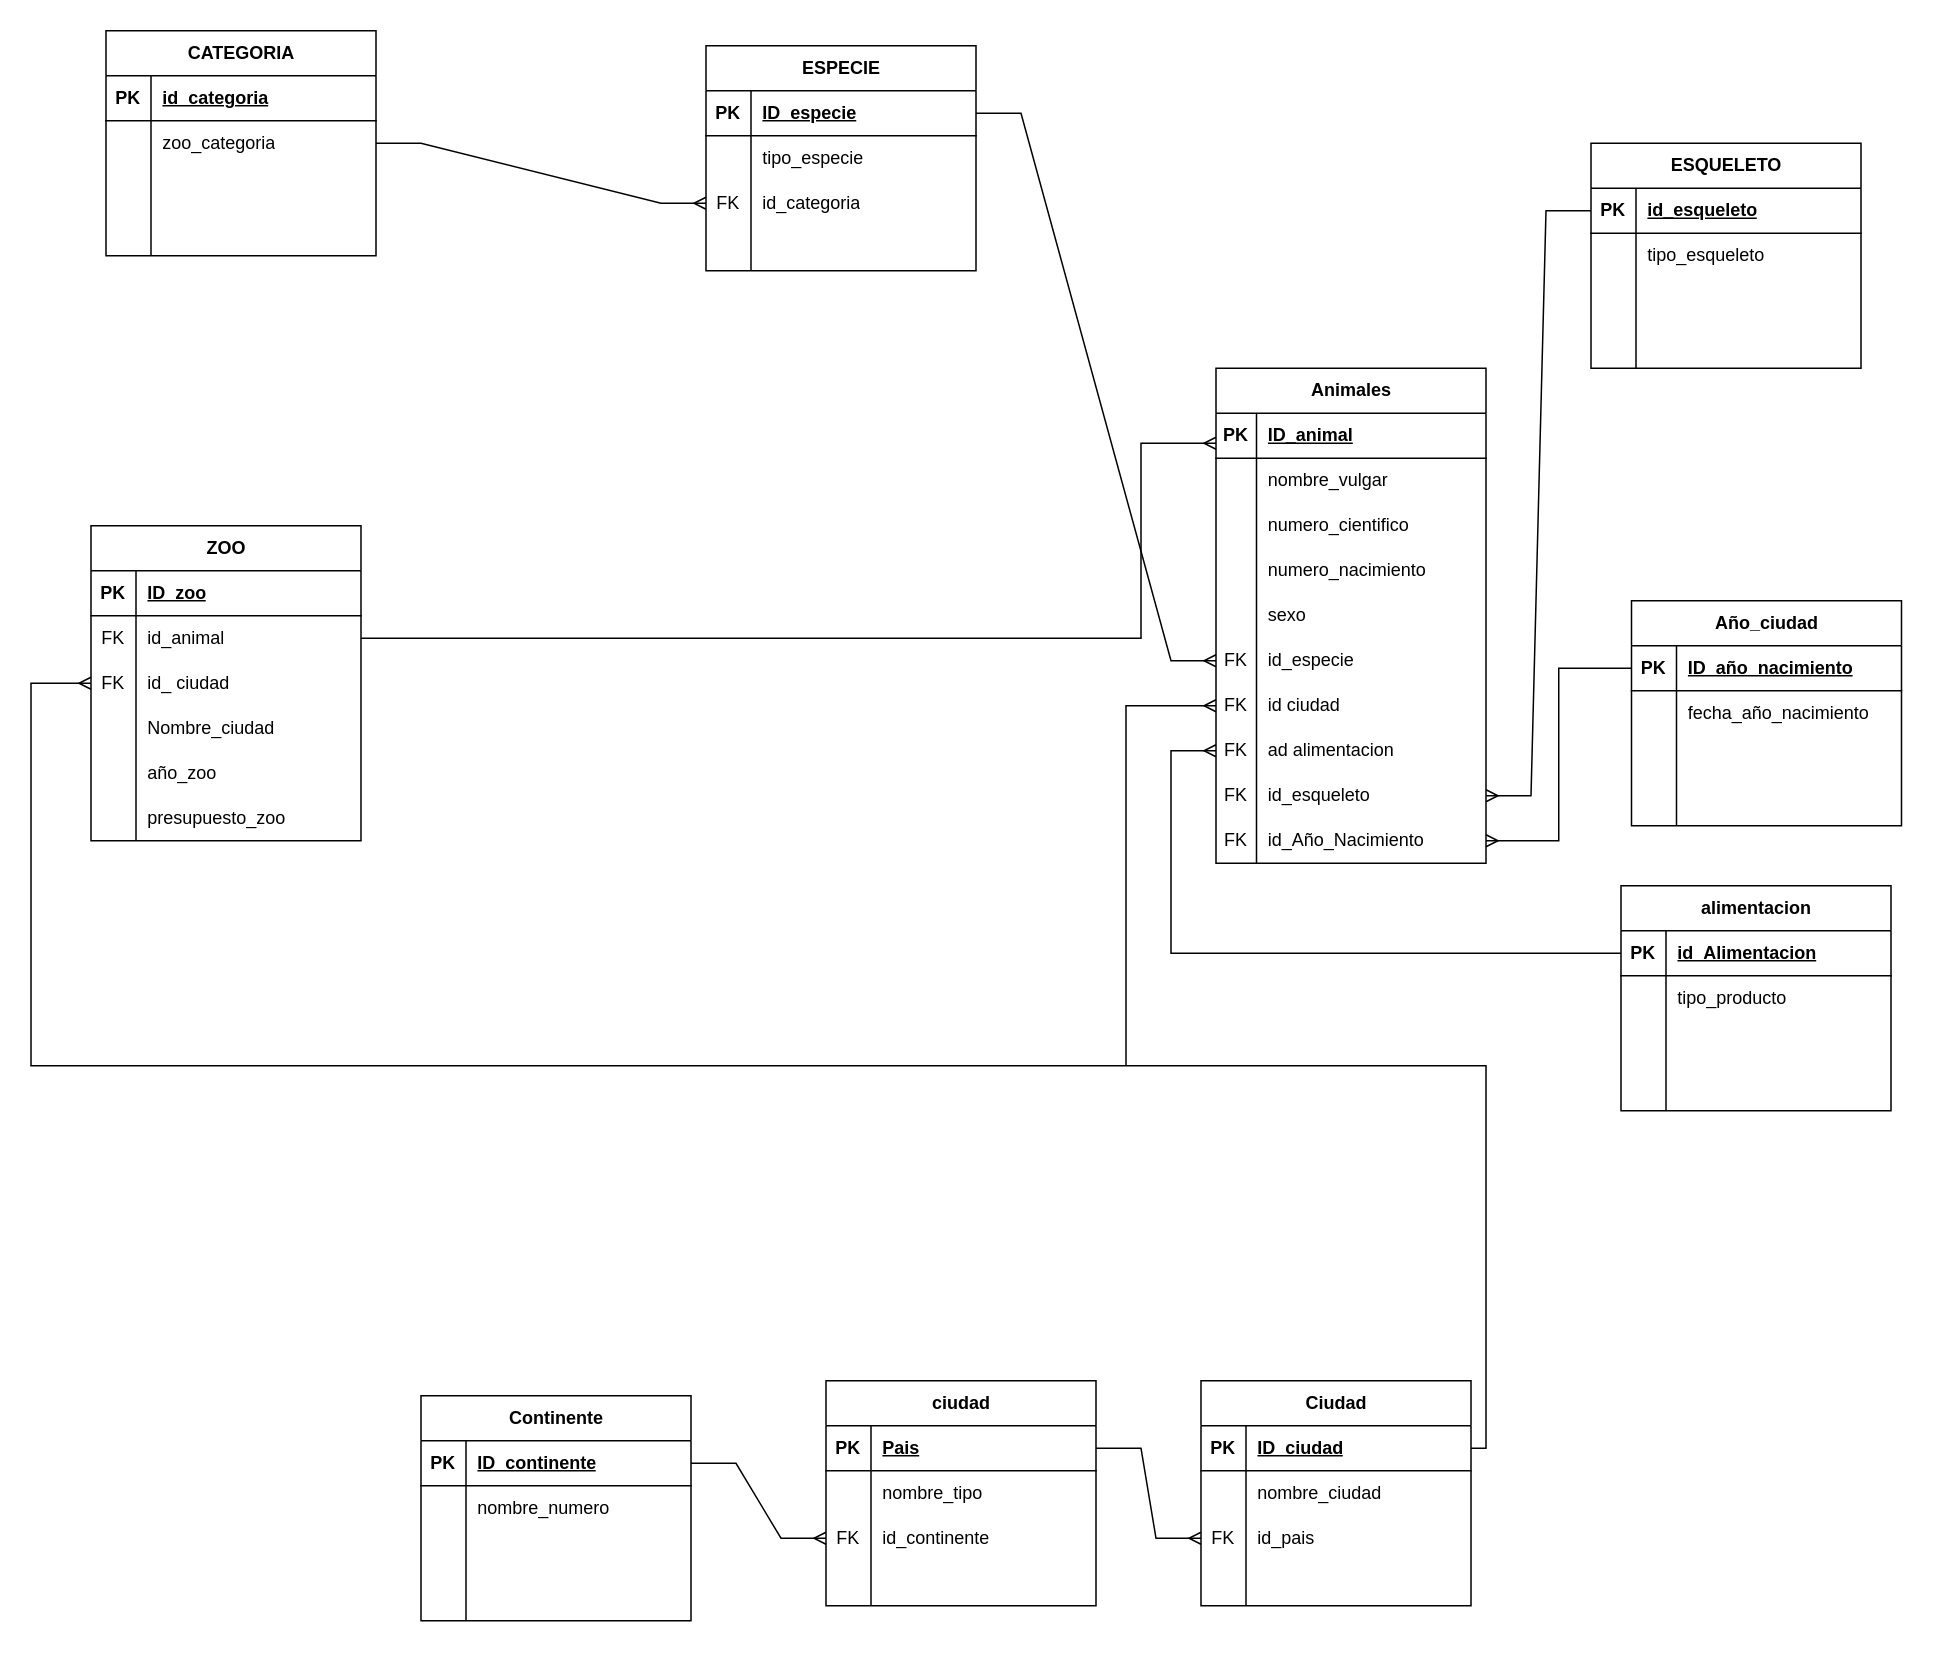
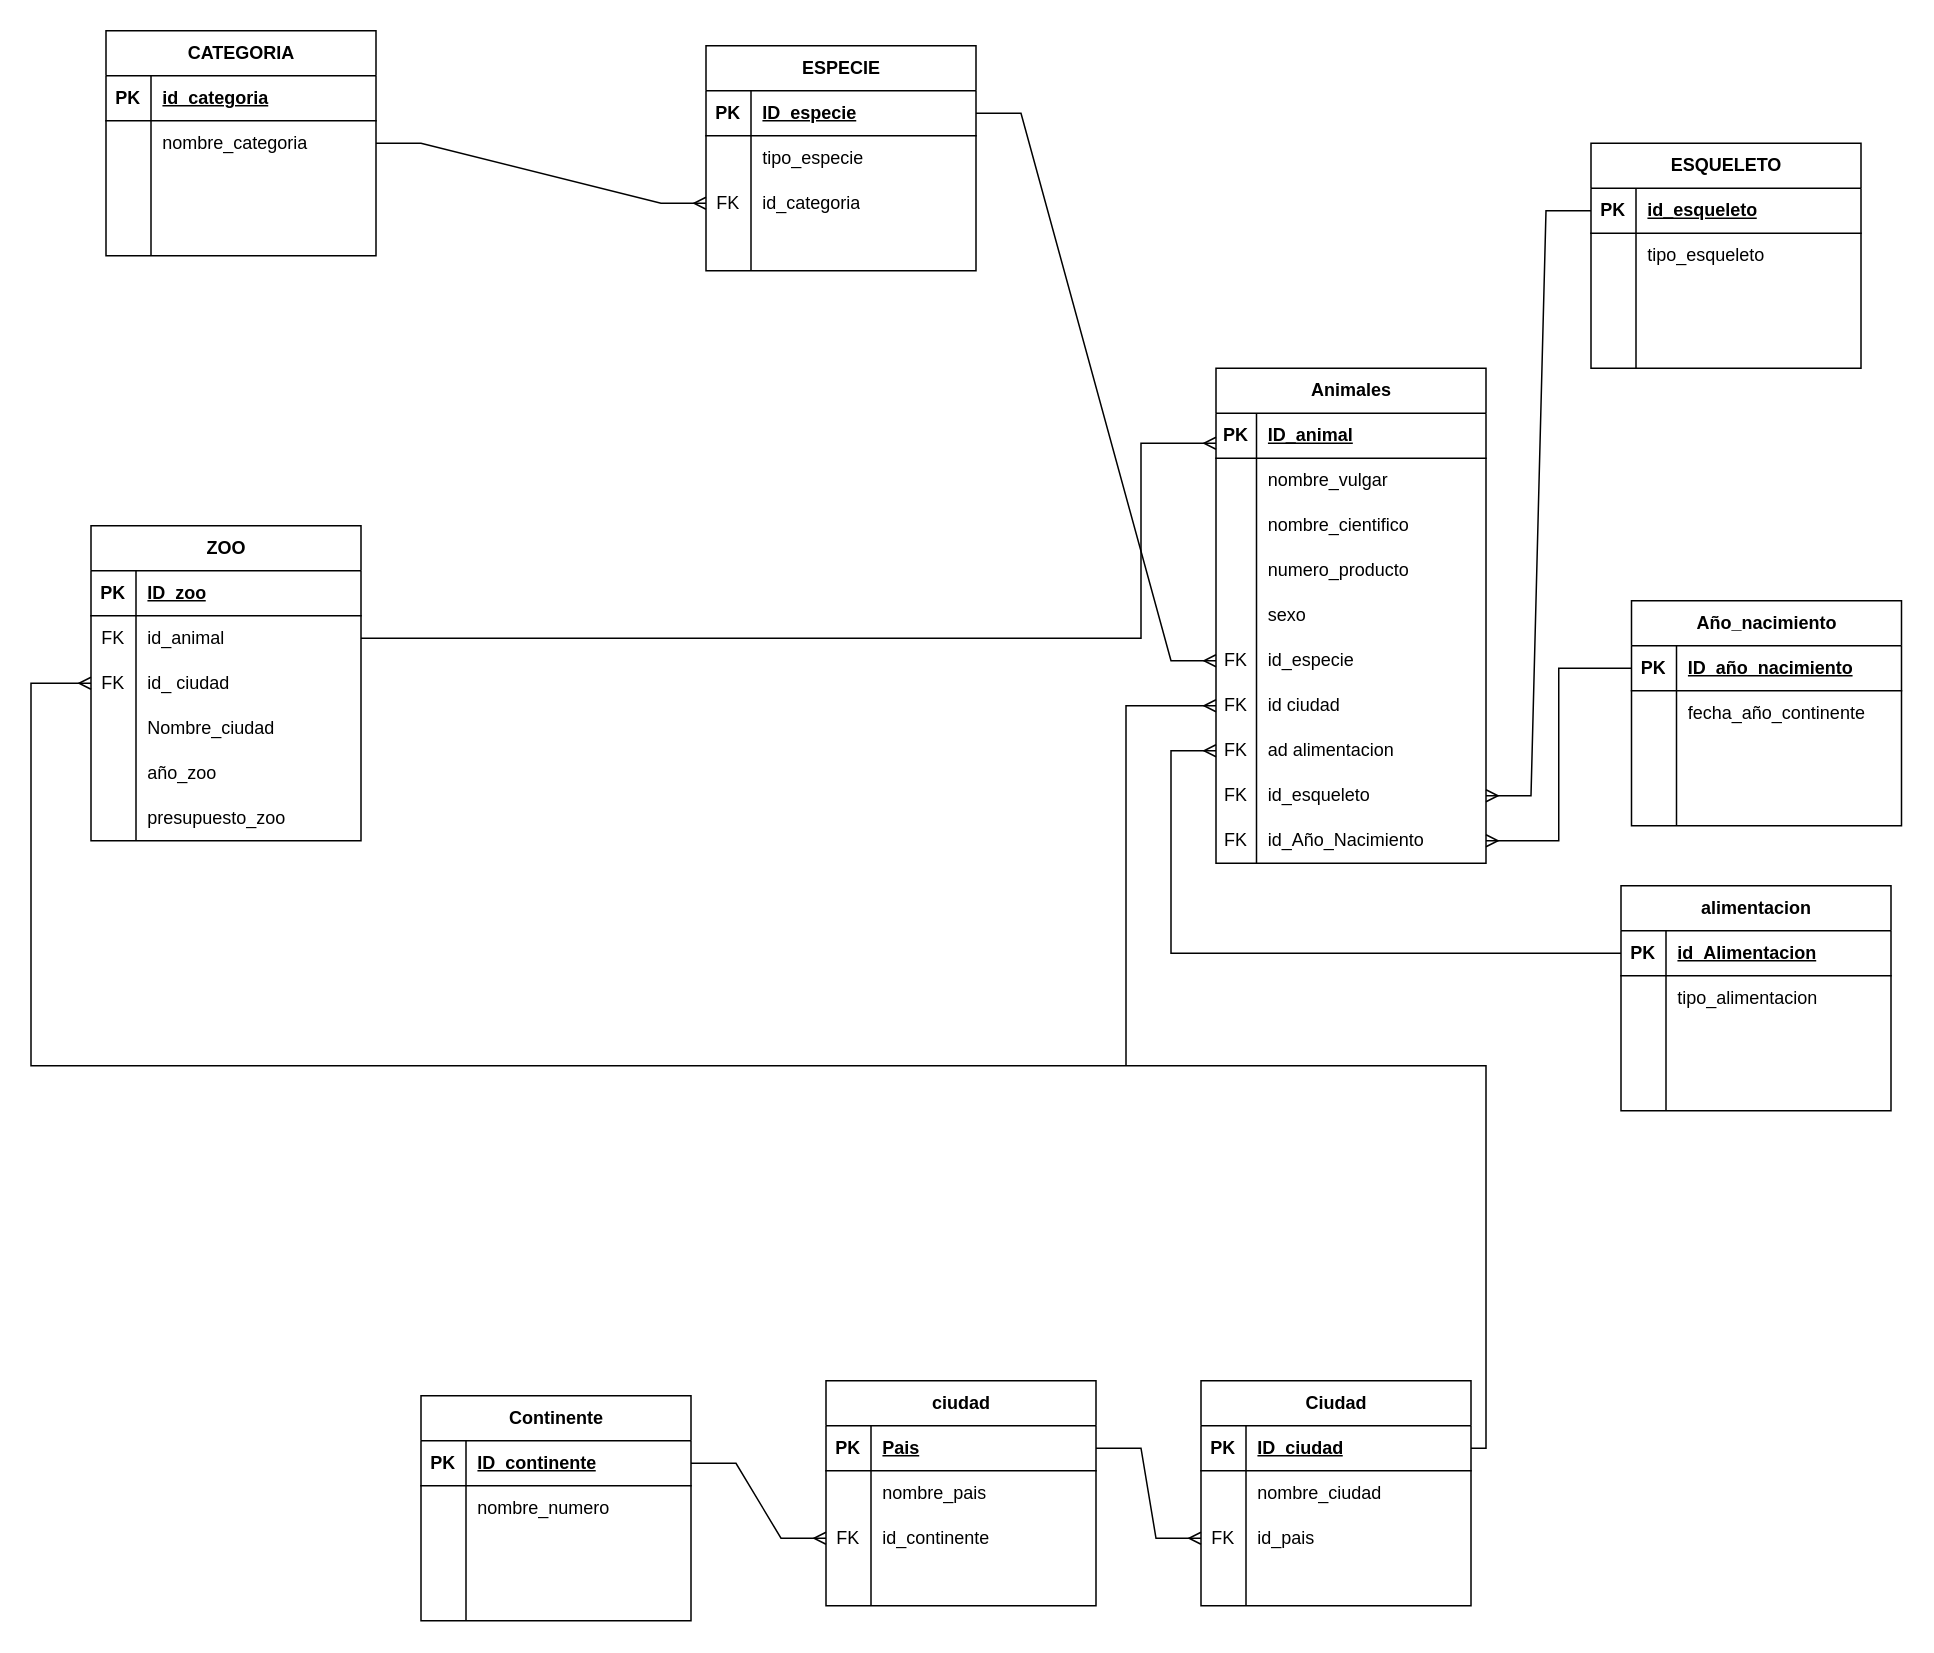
(226, 143) -> (241, 143)
(1347, 526) -> (1347, 526)
(1349, 571) -> (1344, 571)
(1767, 623) -> (1767, 623)
(1784, 713) -> (1787, 713)
(1741, 998) -> (1754, 998)
(936, 1493) -> (936, 1493)
